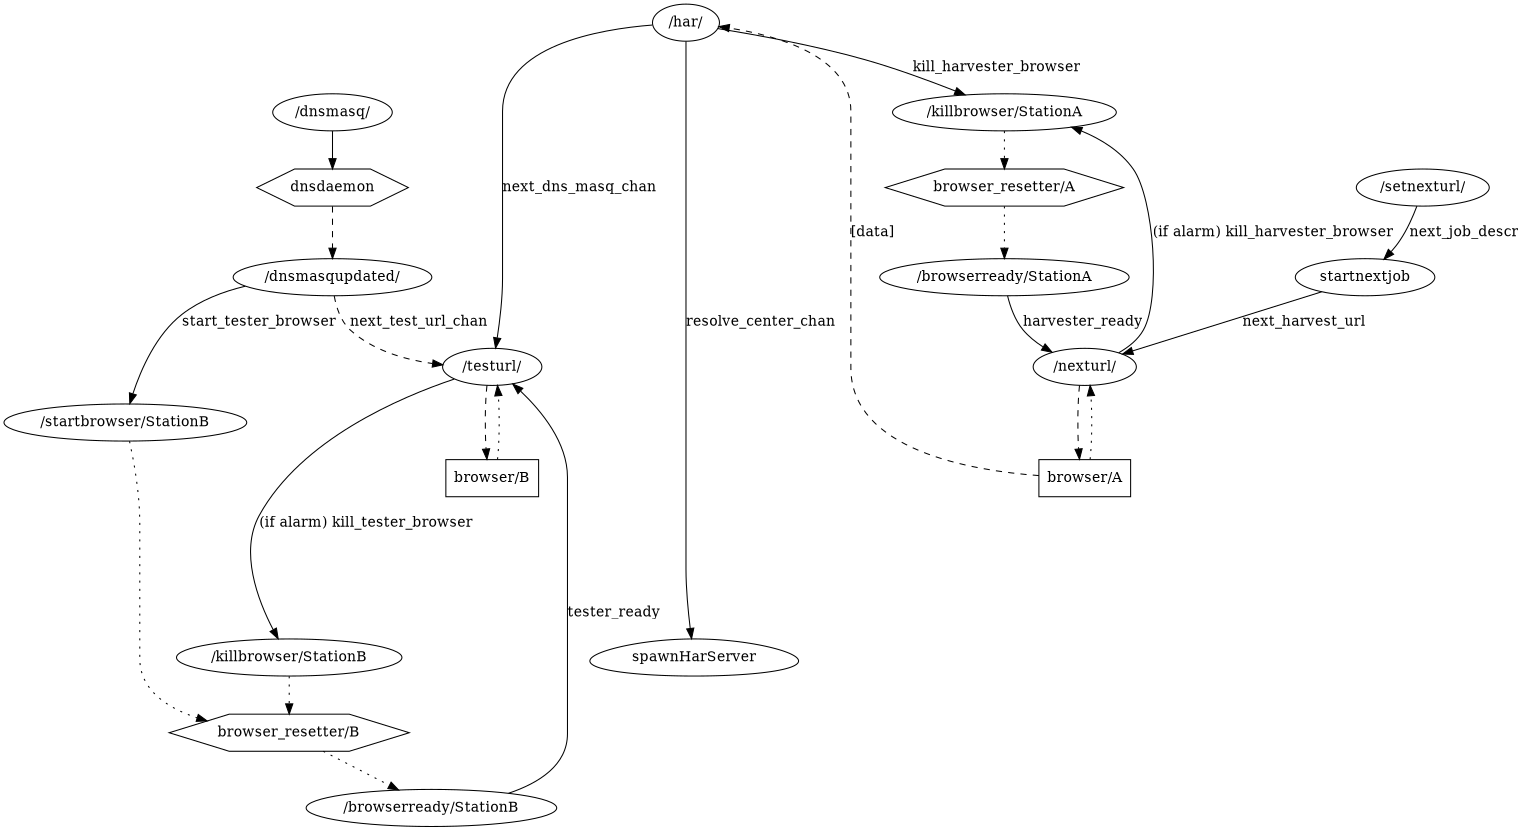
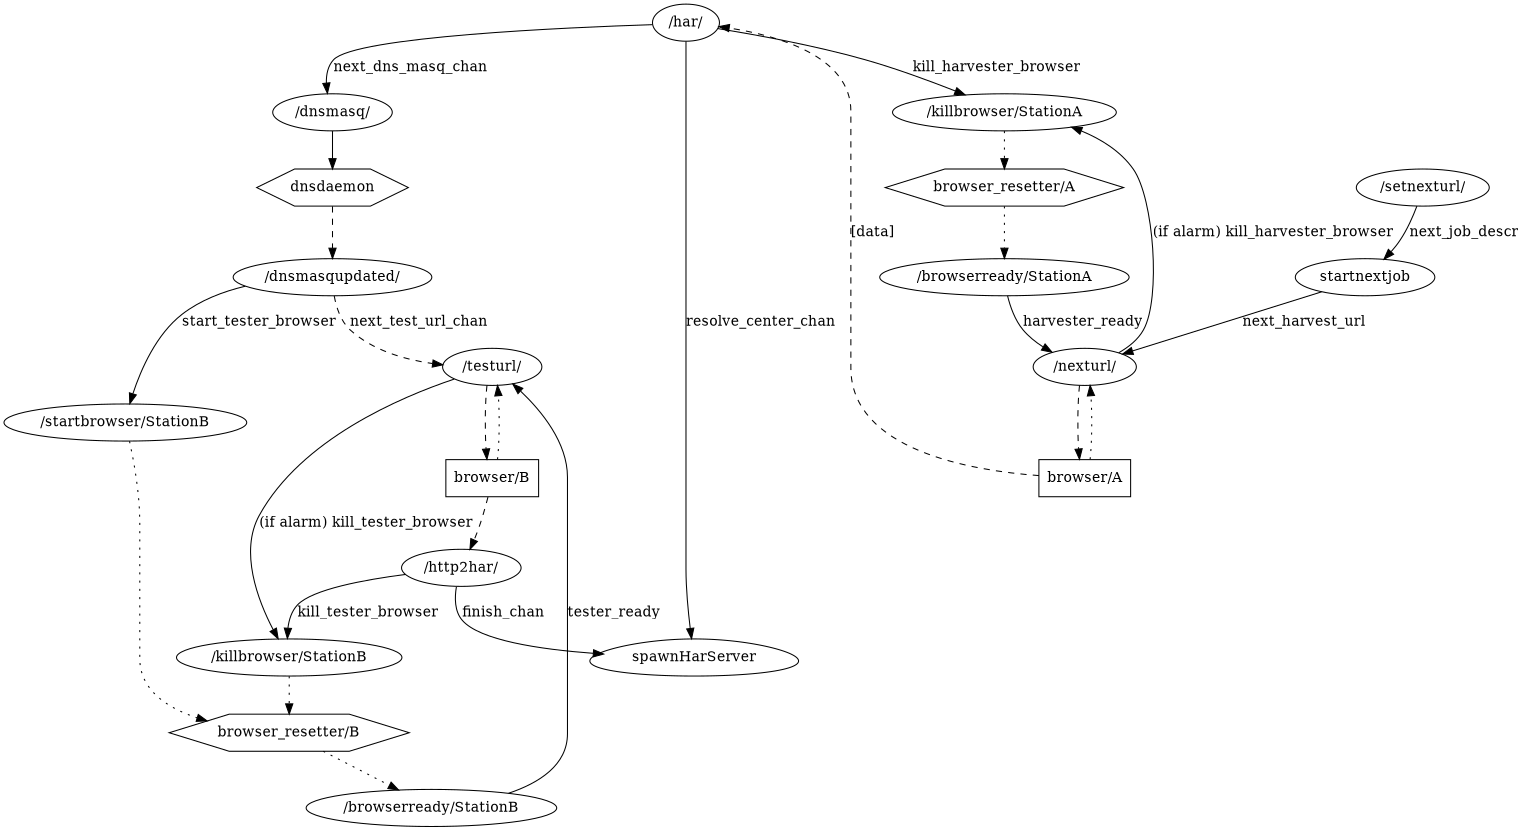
(503, 130) -> (479, 34)
none -> (461, 568)
